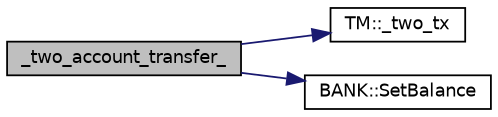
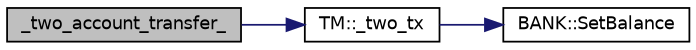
(264, 76) -> (462, 25)
